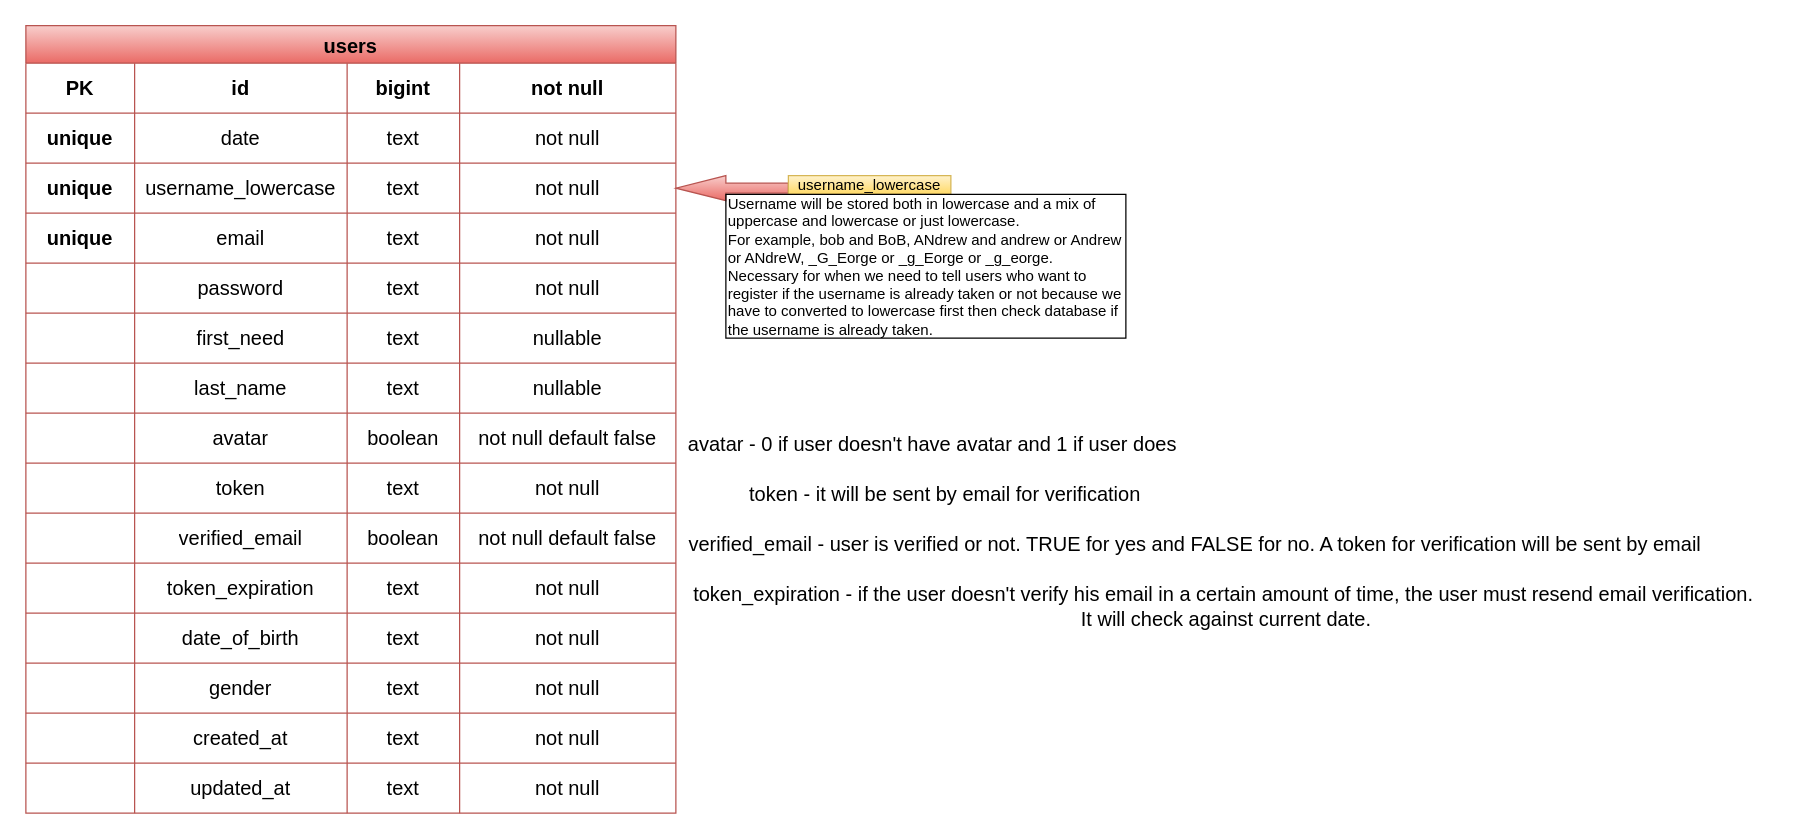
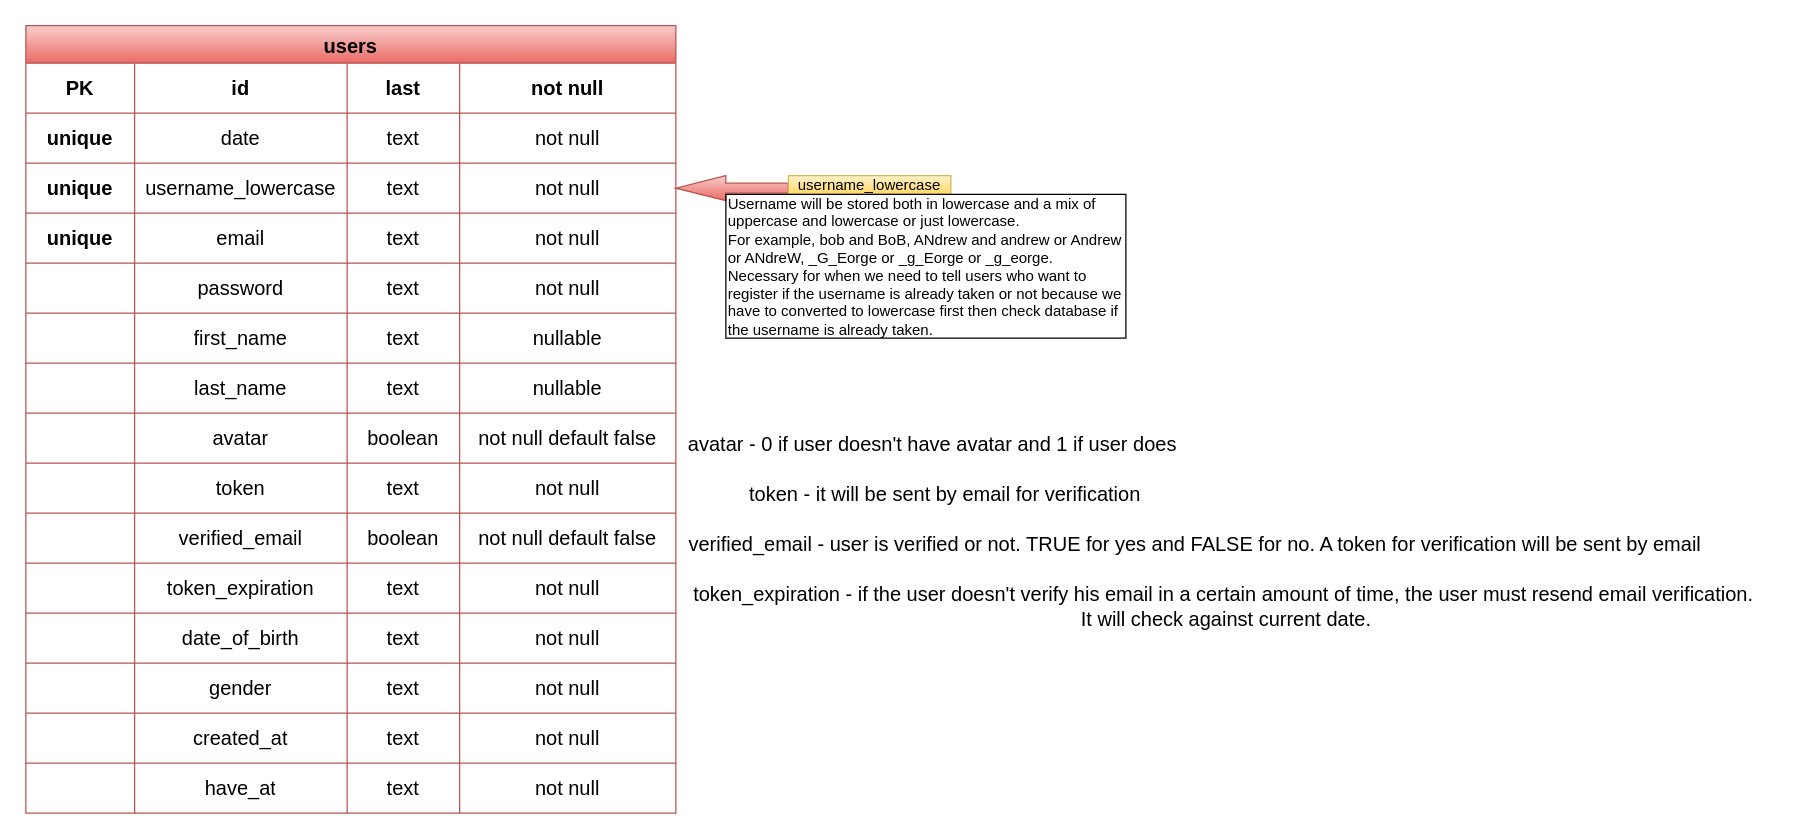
(403, 88) -> (403, 88)
(241, 338) -> (241, 338)
(241, 788) -> (241, 788)
